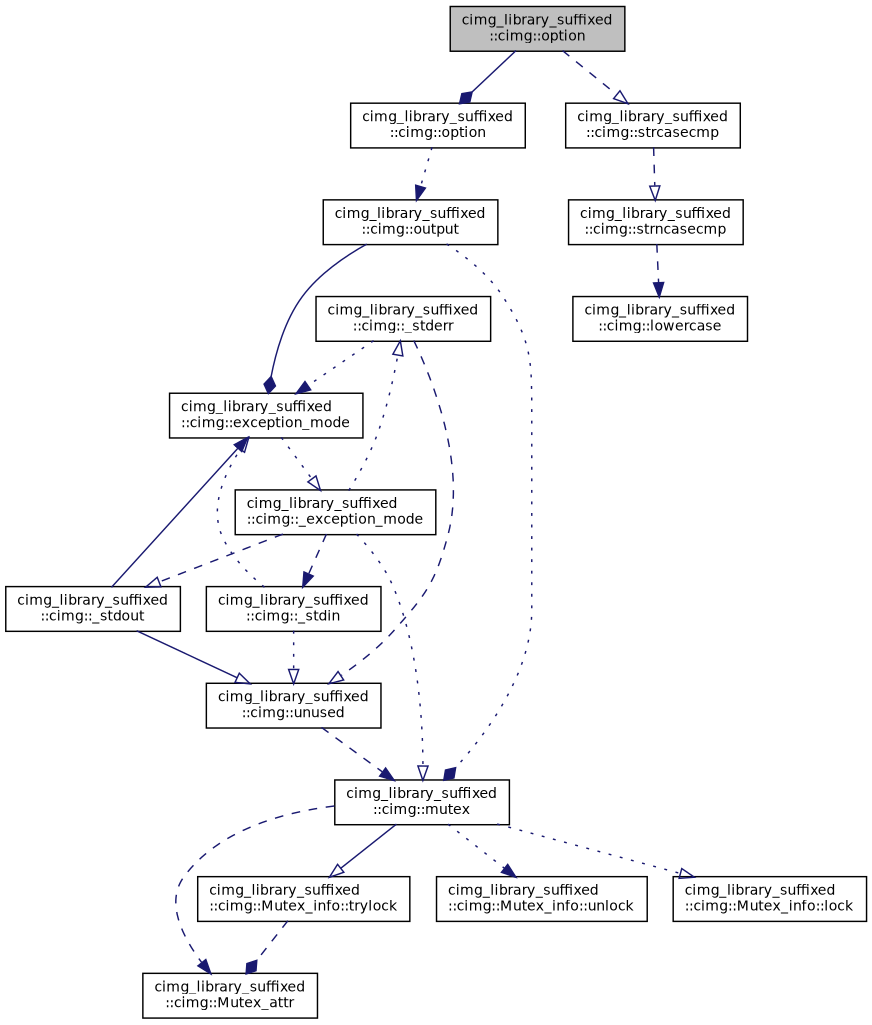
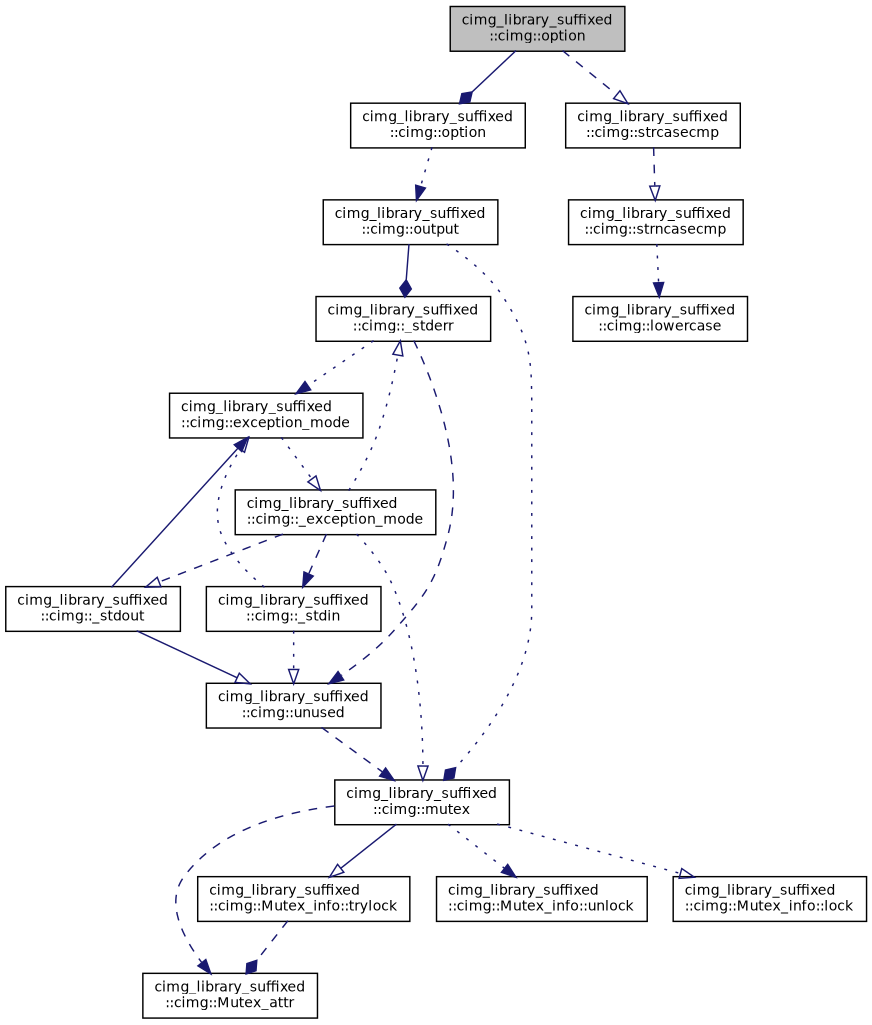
(658, 263) -> (658, 263)
(302, 298) -> (408, 262)
(450, 525) -> (450, 525)
